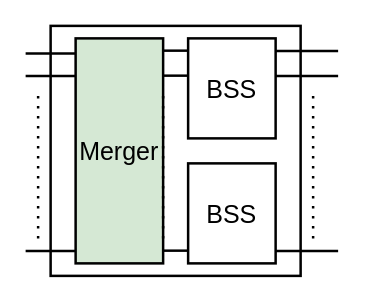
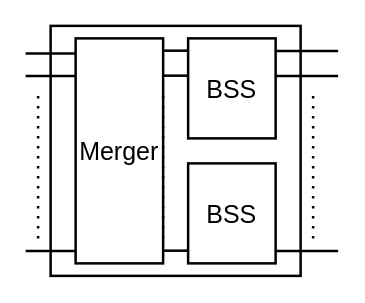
(119, 151) -> (119, 151)
